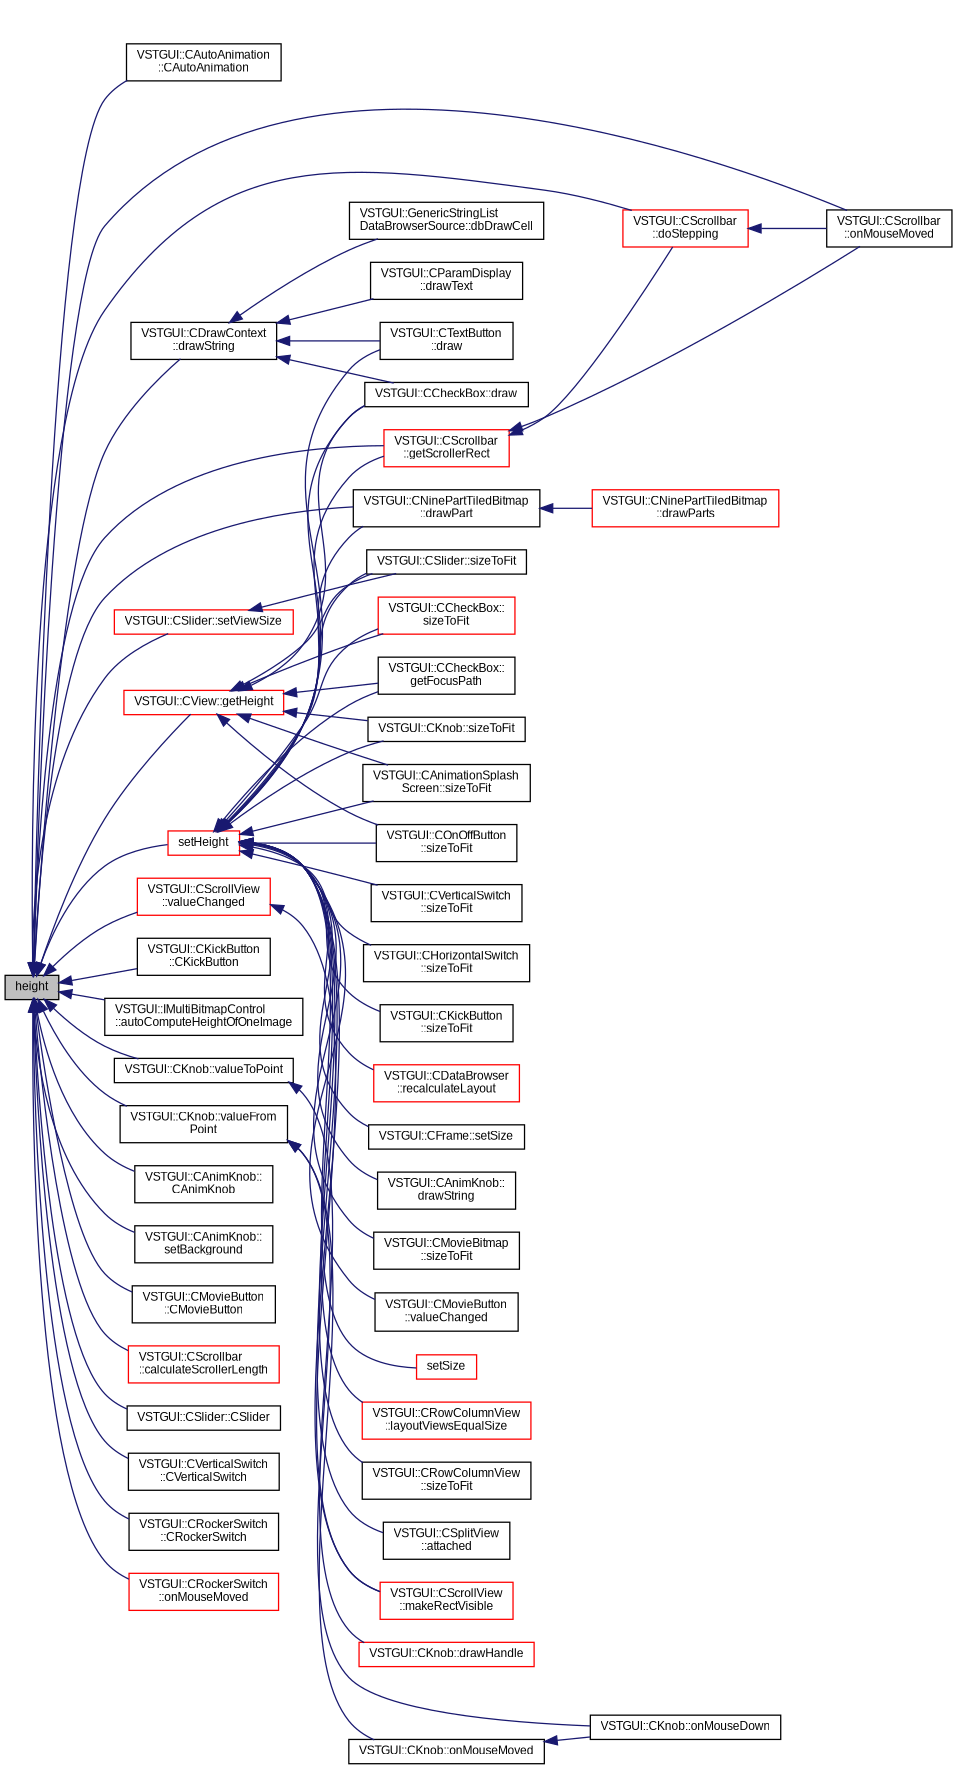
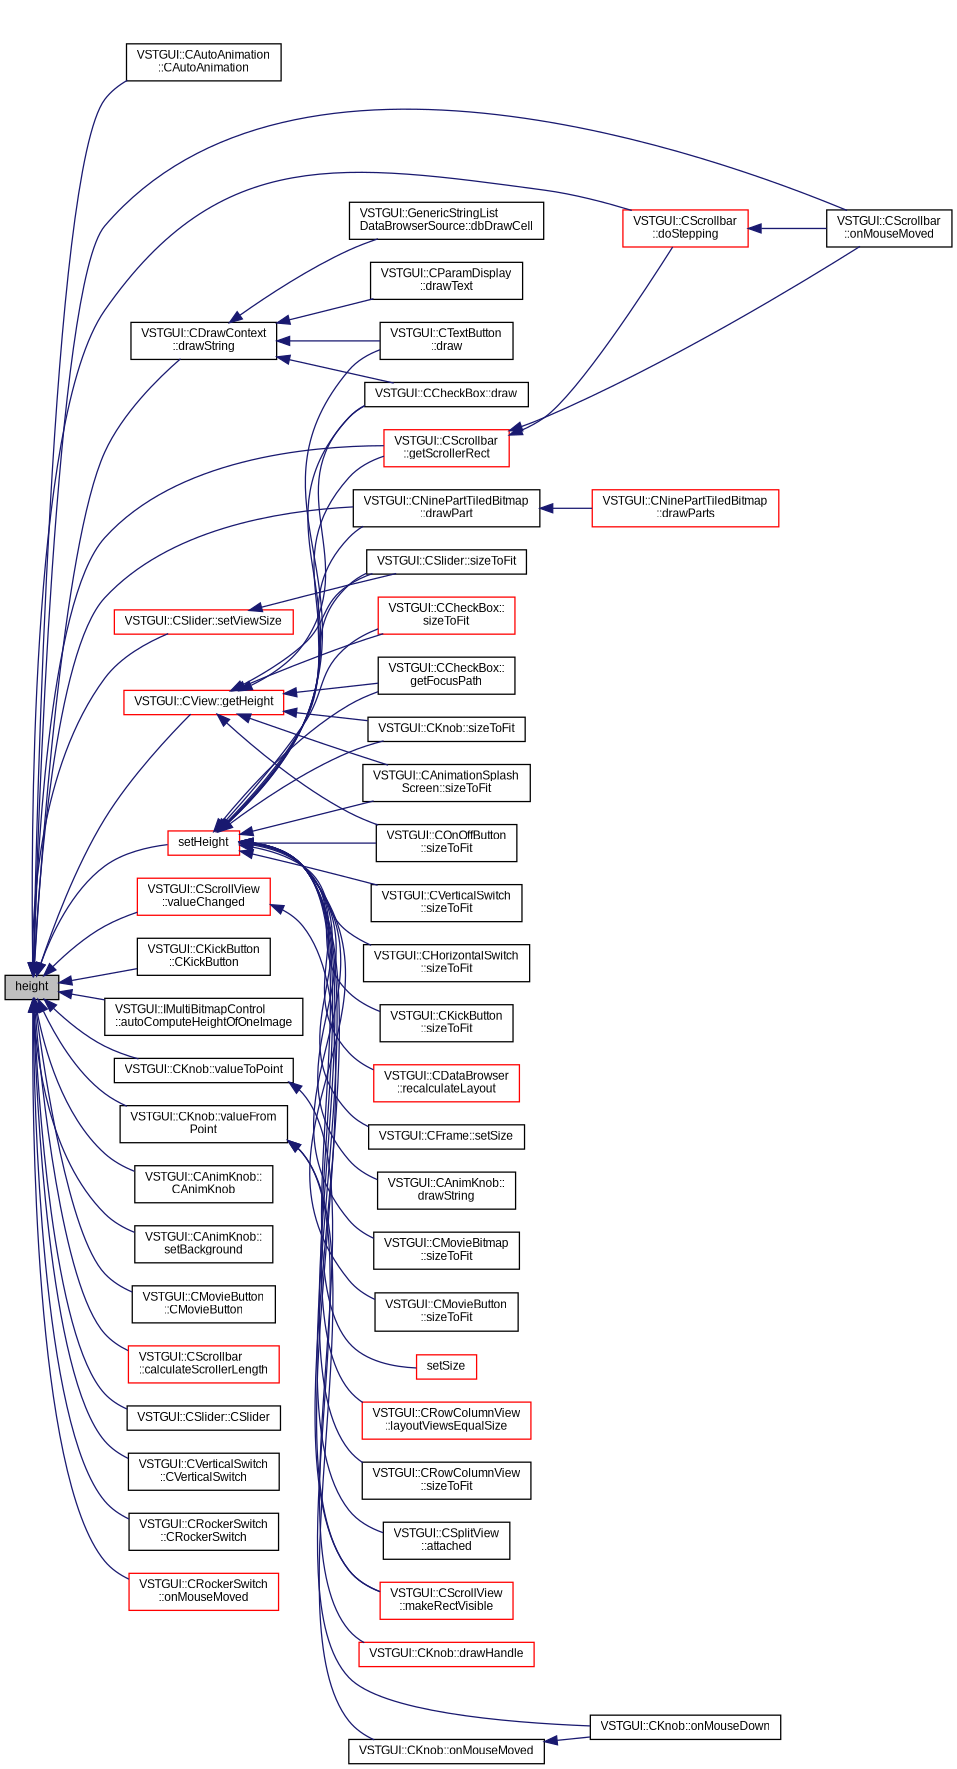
(447, 1312) -> (447, 1312)
